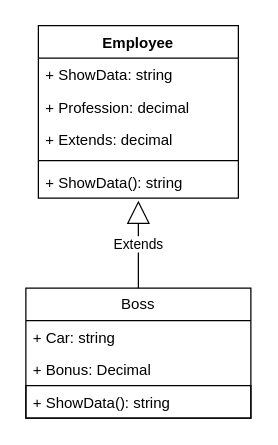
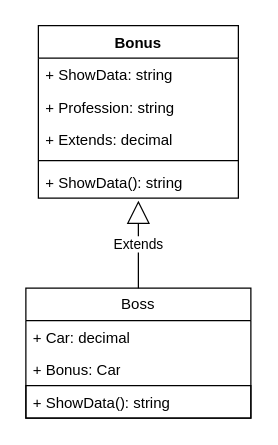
(138, 43) -> (138, 43)
(122, 108) -> (120, 108)
(80, 338) -> (82, 338)
(91, 371) -> (78, 371)
